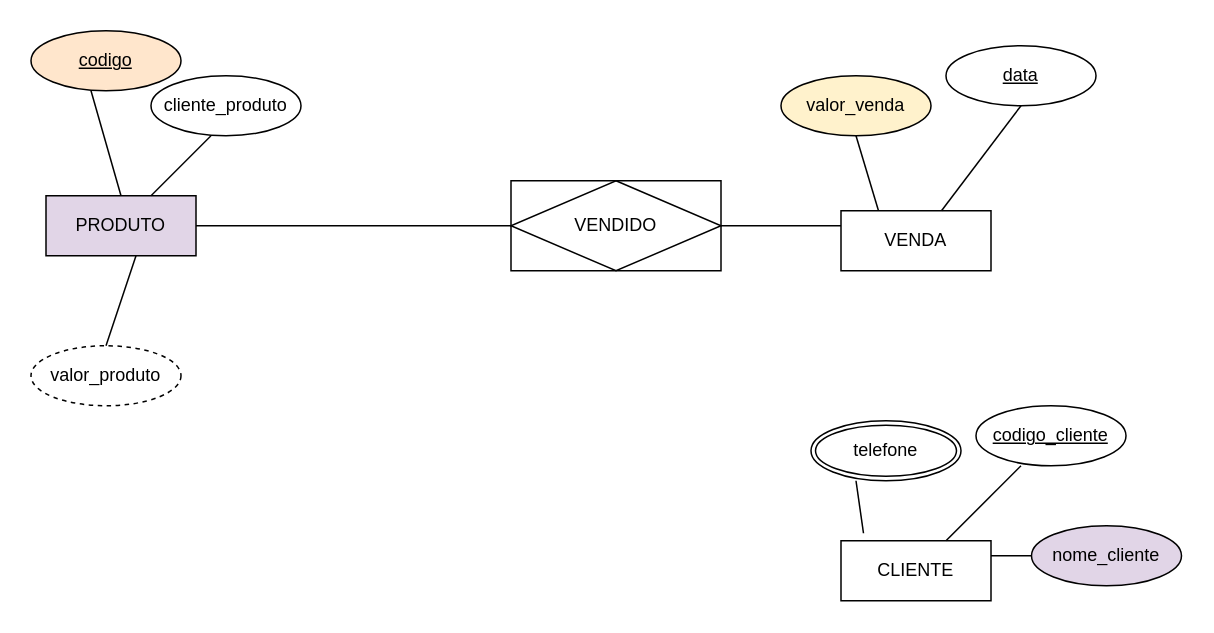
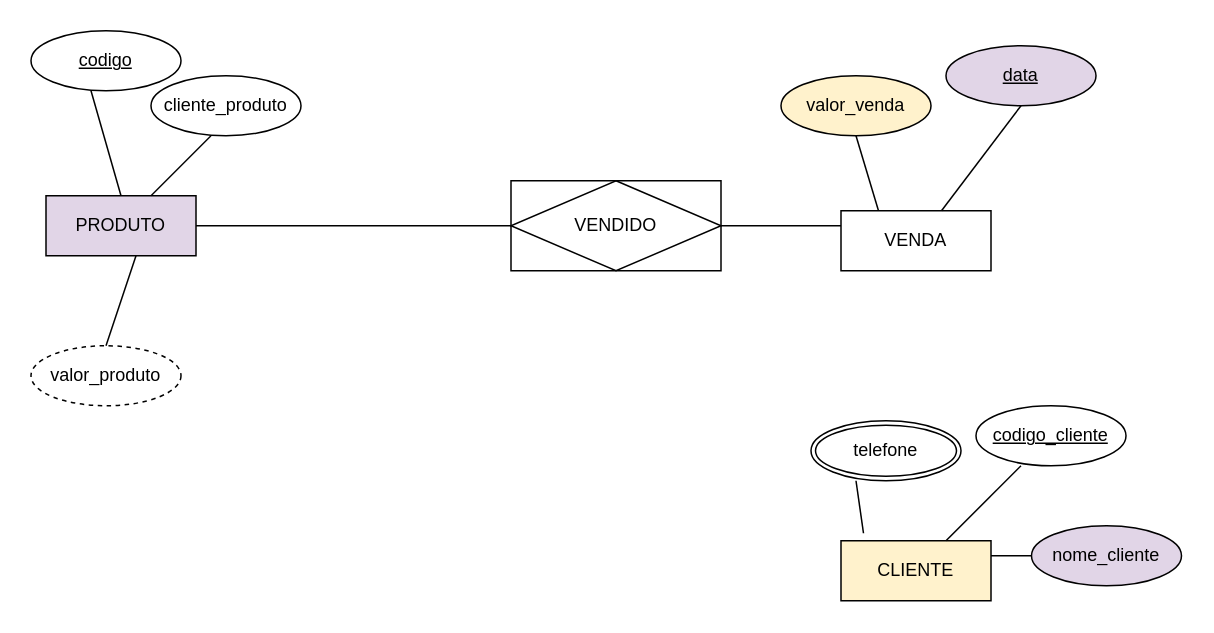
(106, 61) -> (106, 61)
(1021, 76) -> (1021, 76)
(916, 571) -> (916, 571)
